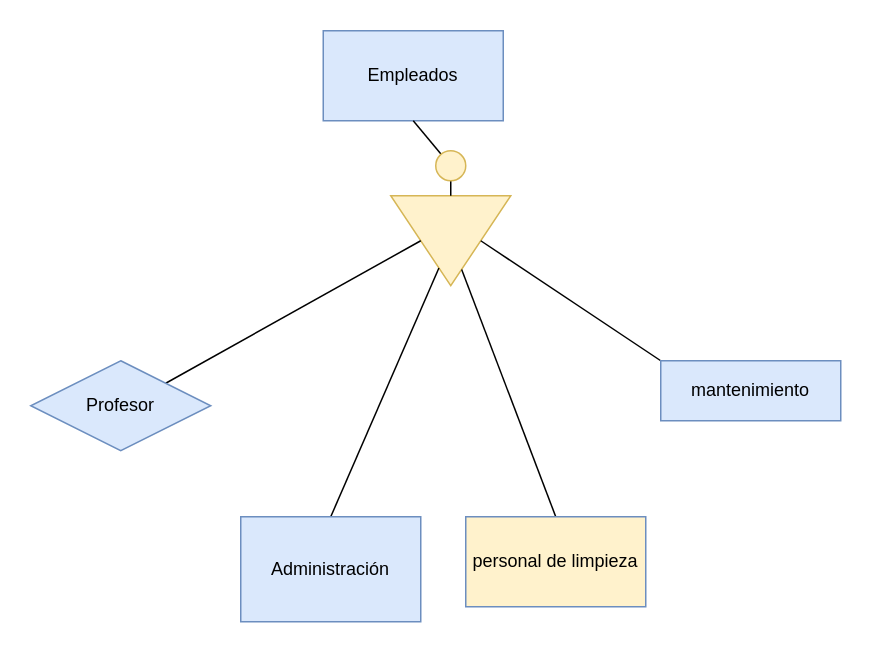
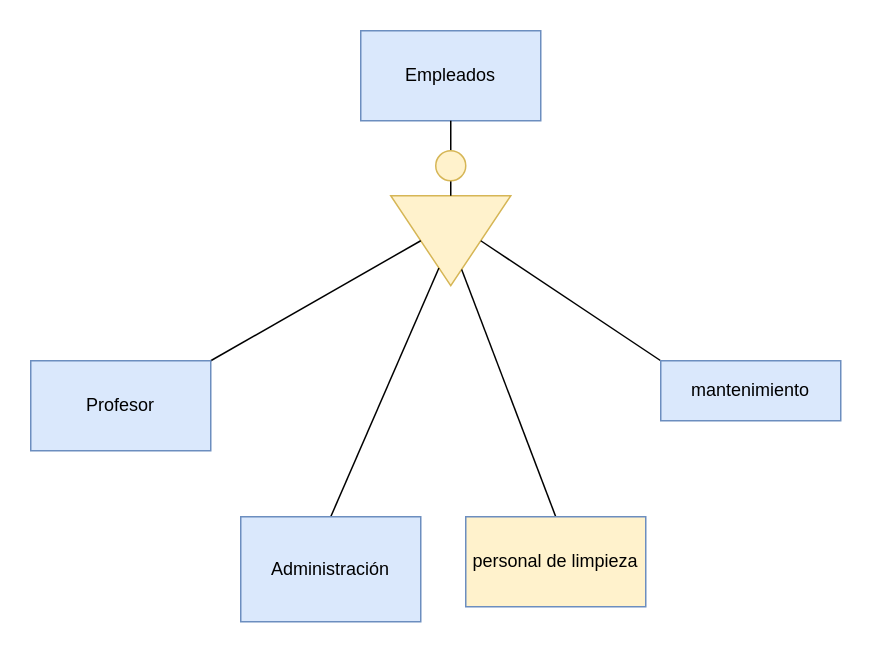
(413, 76) -> (451, 76)
(121, 406) -> (121, 406)
